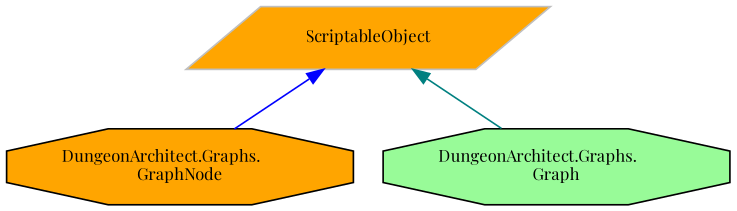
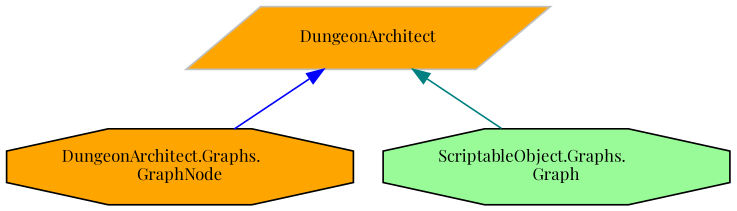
(368, 38) -> (368, 38)
(557, 167) -> (557, 167)
